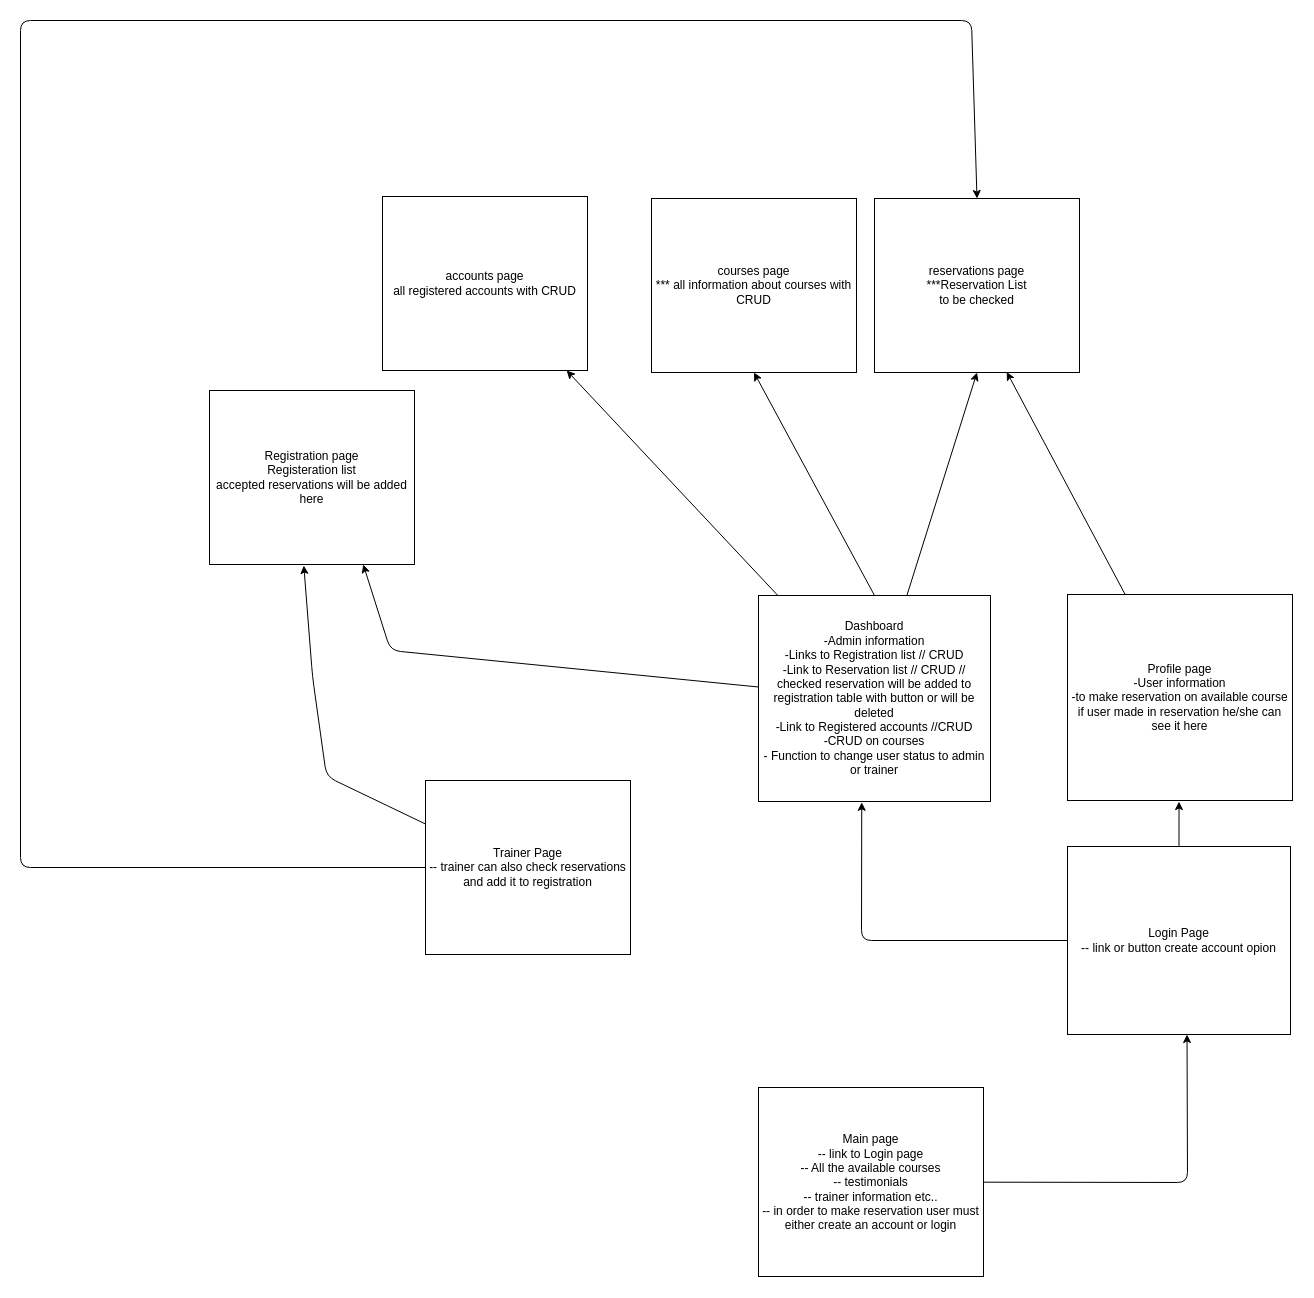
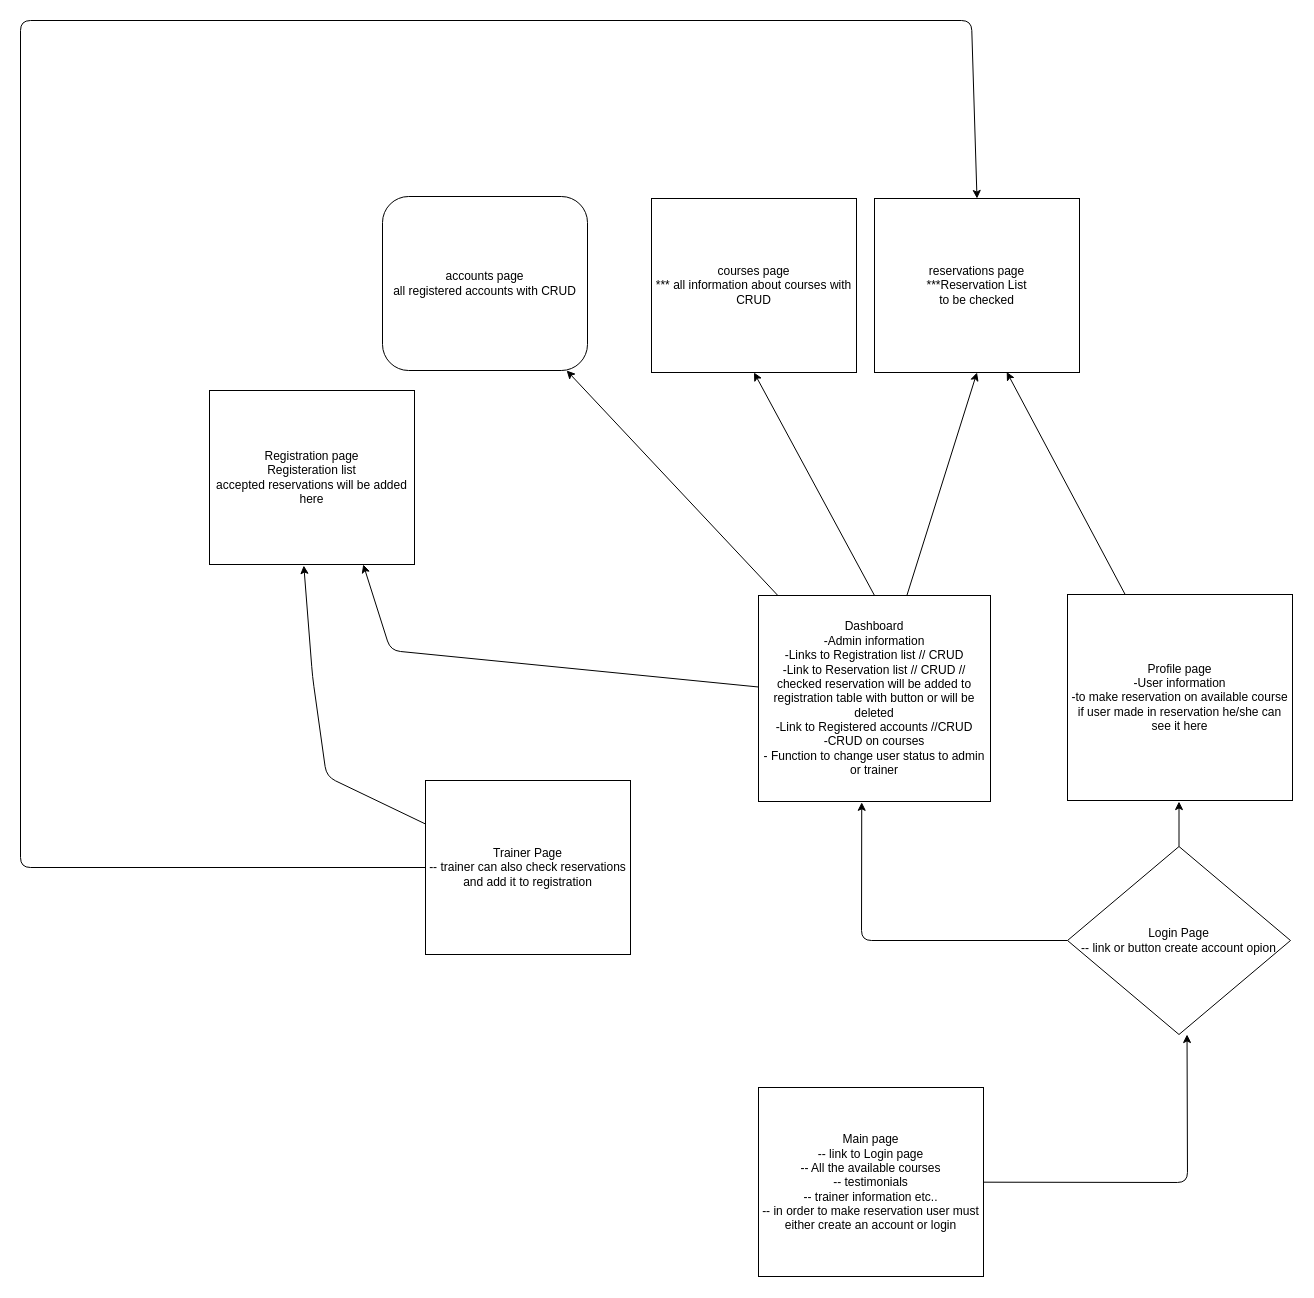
(485, 284) -> (485, 284)
(1179, 941) -> (1179, 941)
